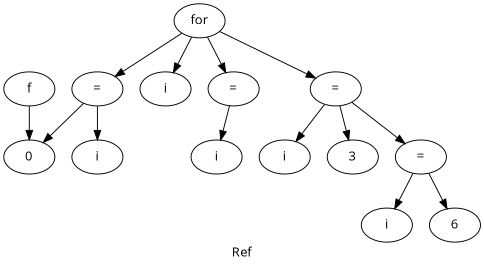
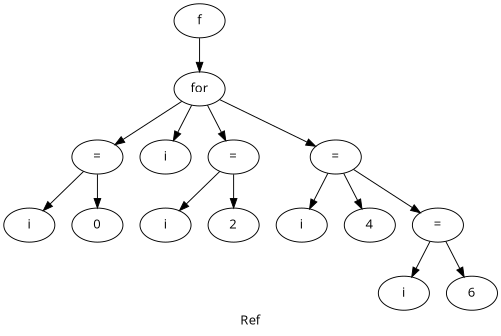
(29, 118) -> (200, 50)
(353, 157) -> (370, 225)
none -> (234, 225)
